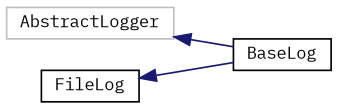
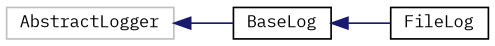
(195, 69) -> (369, 23)
